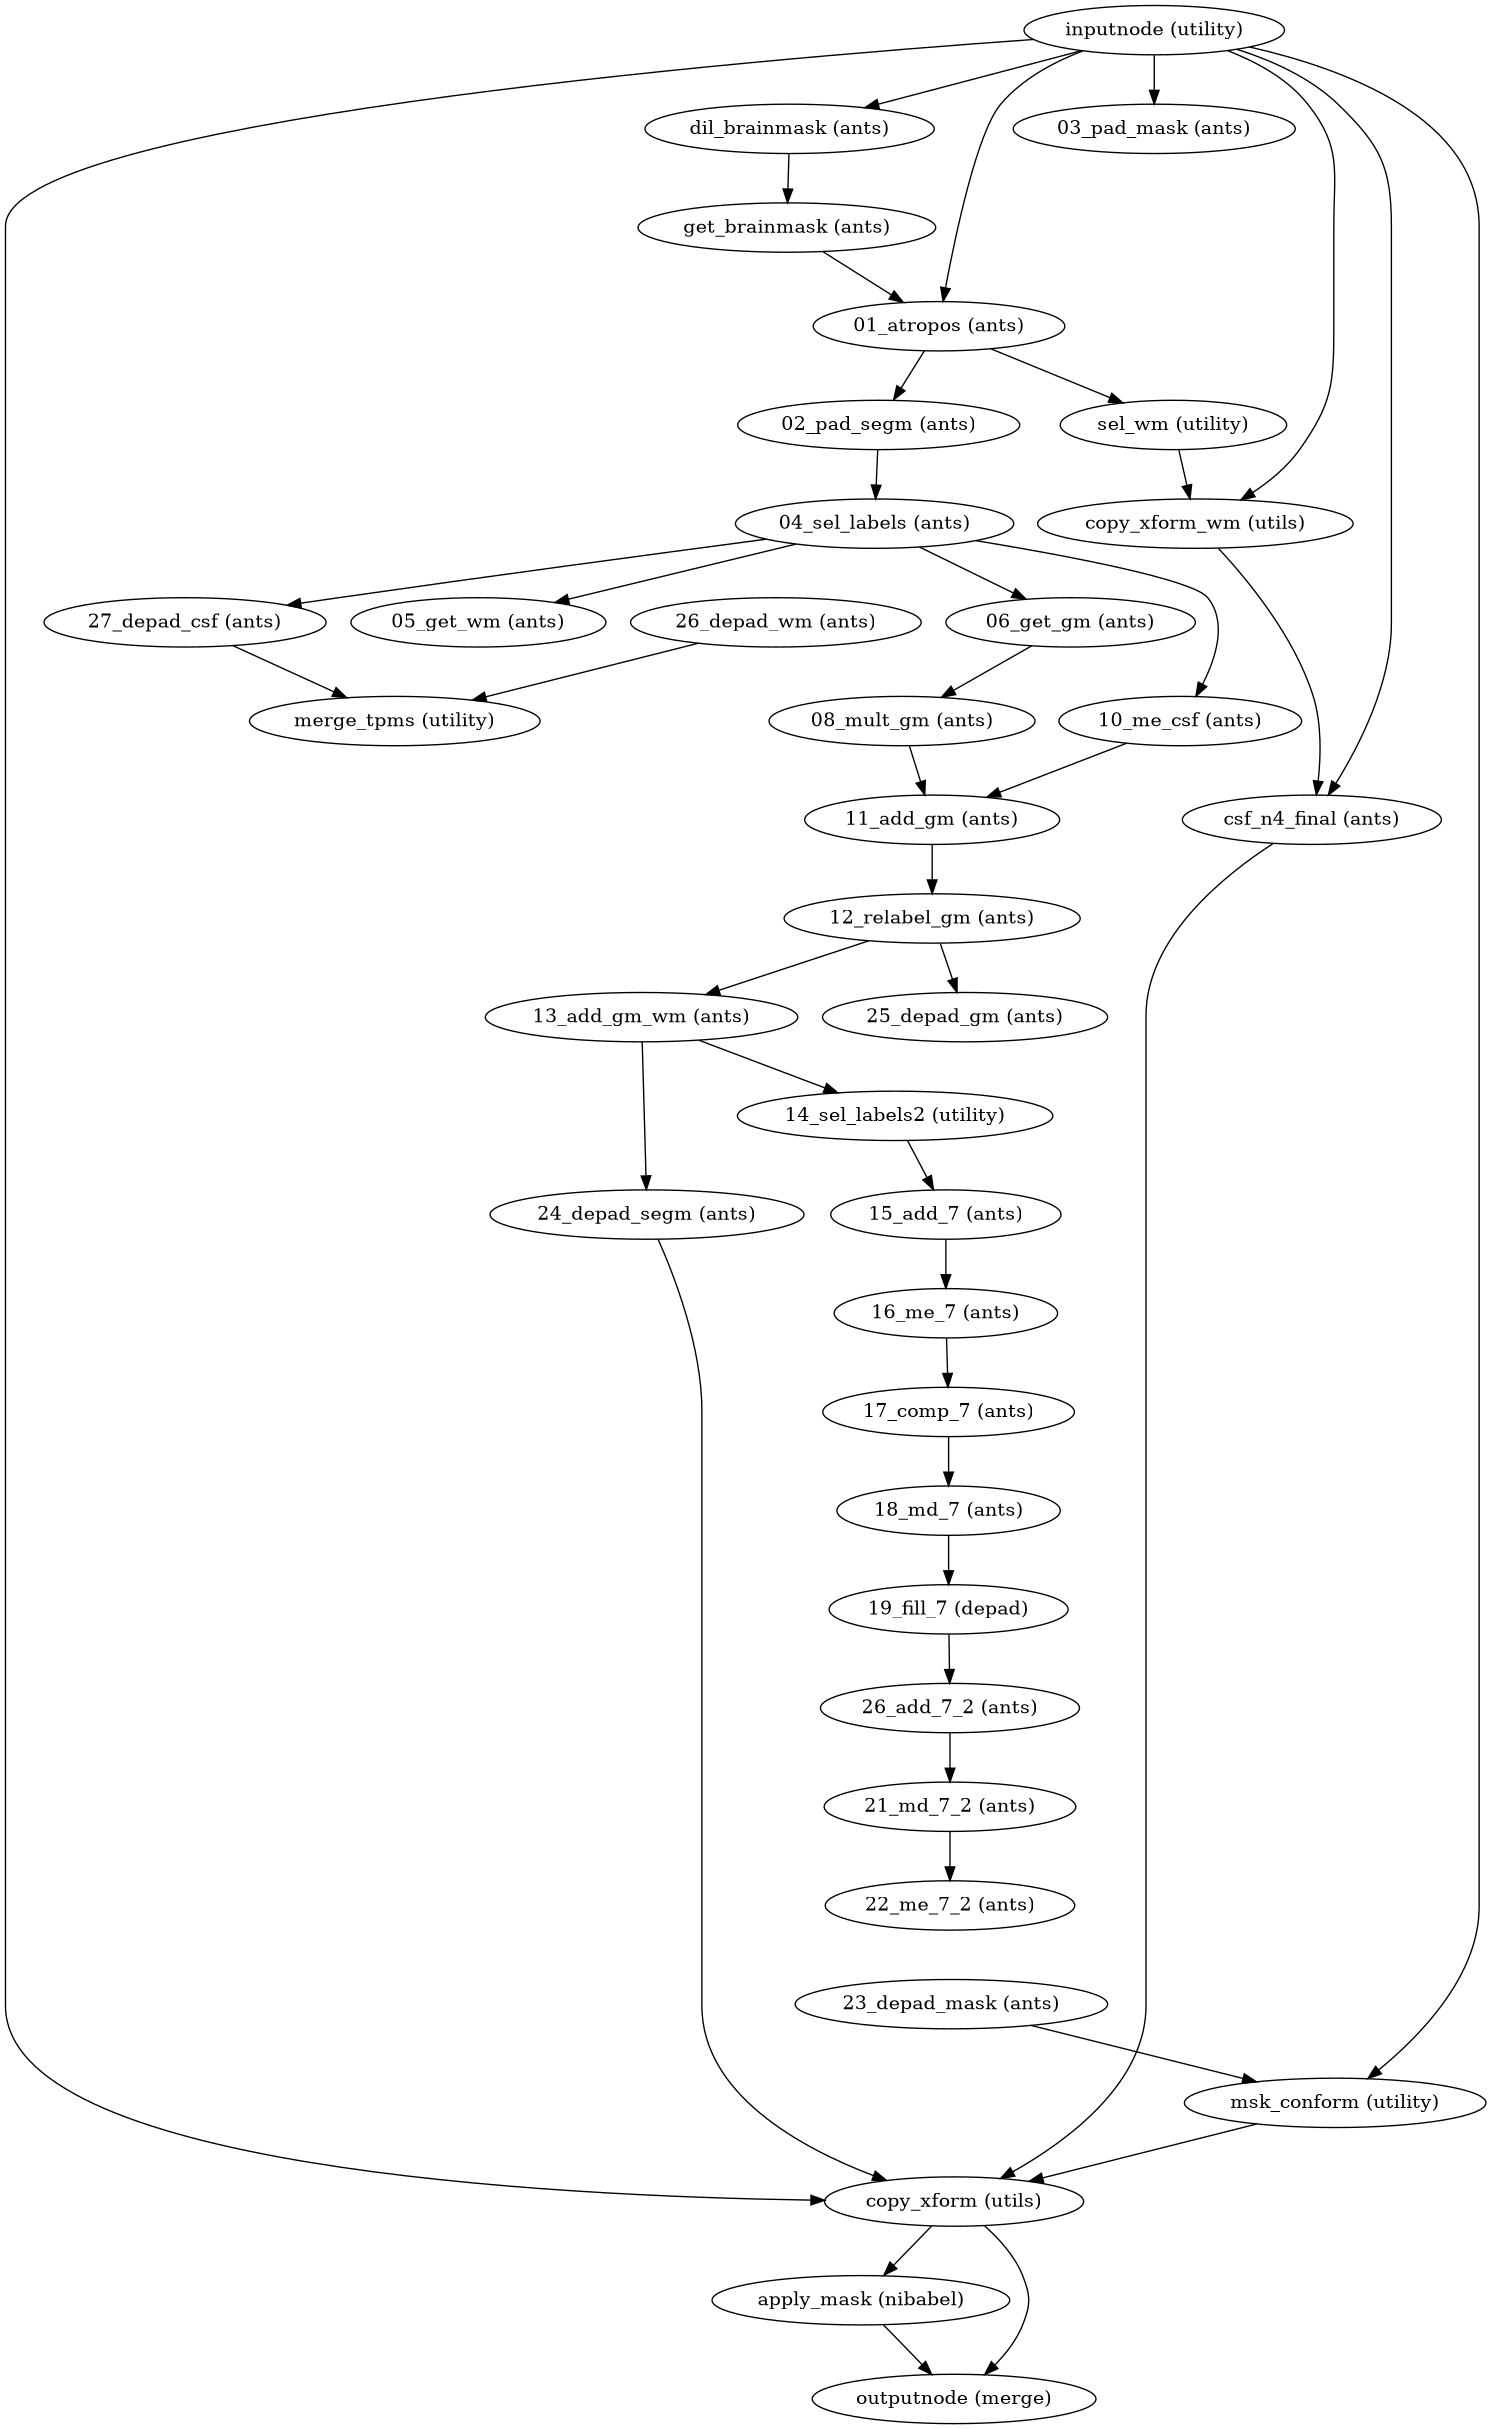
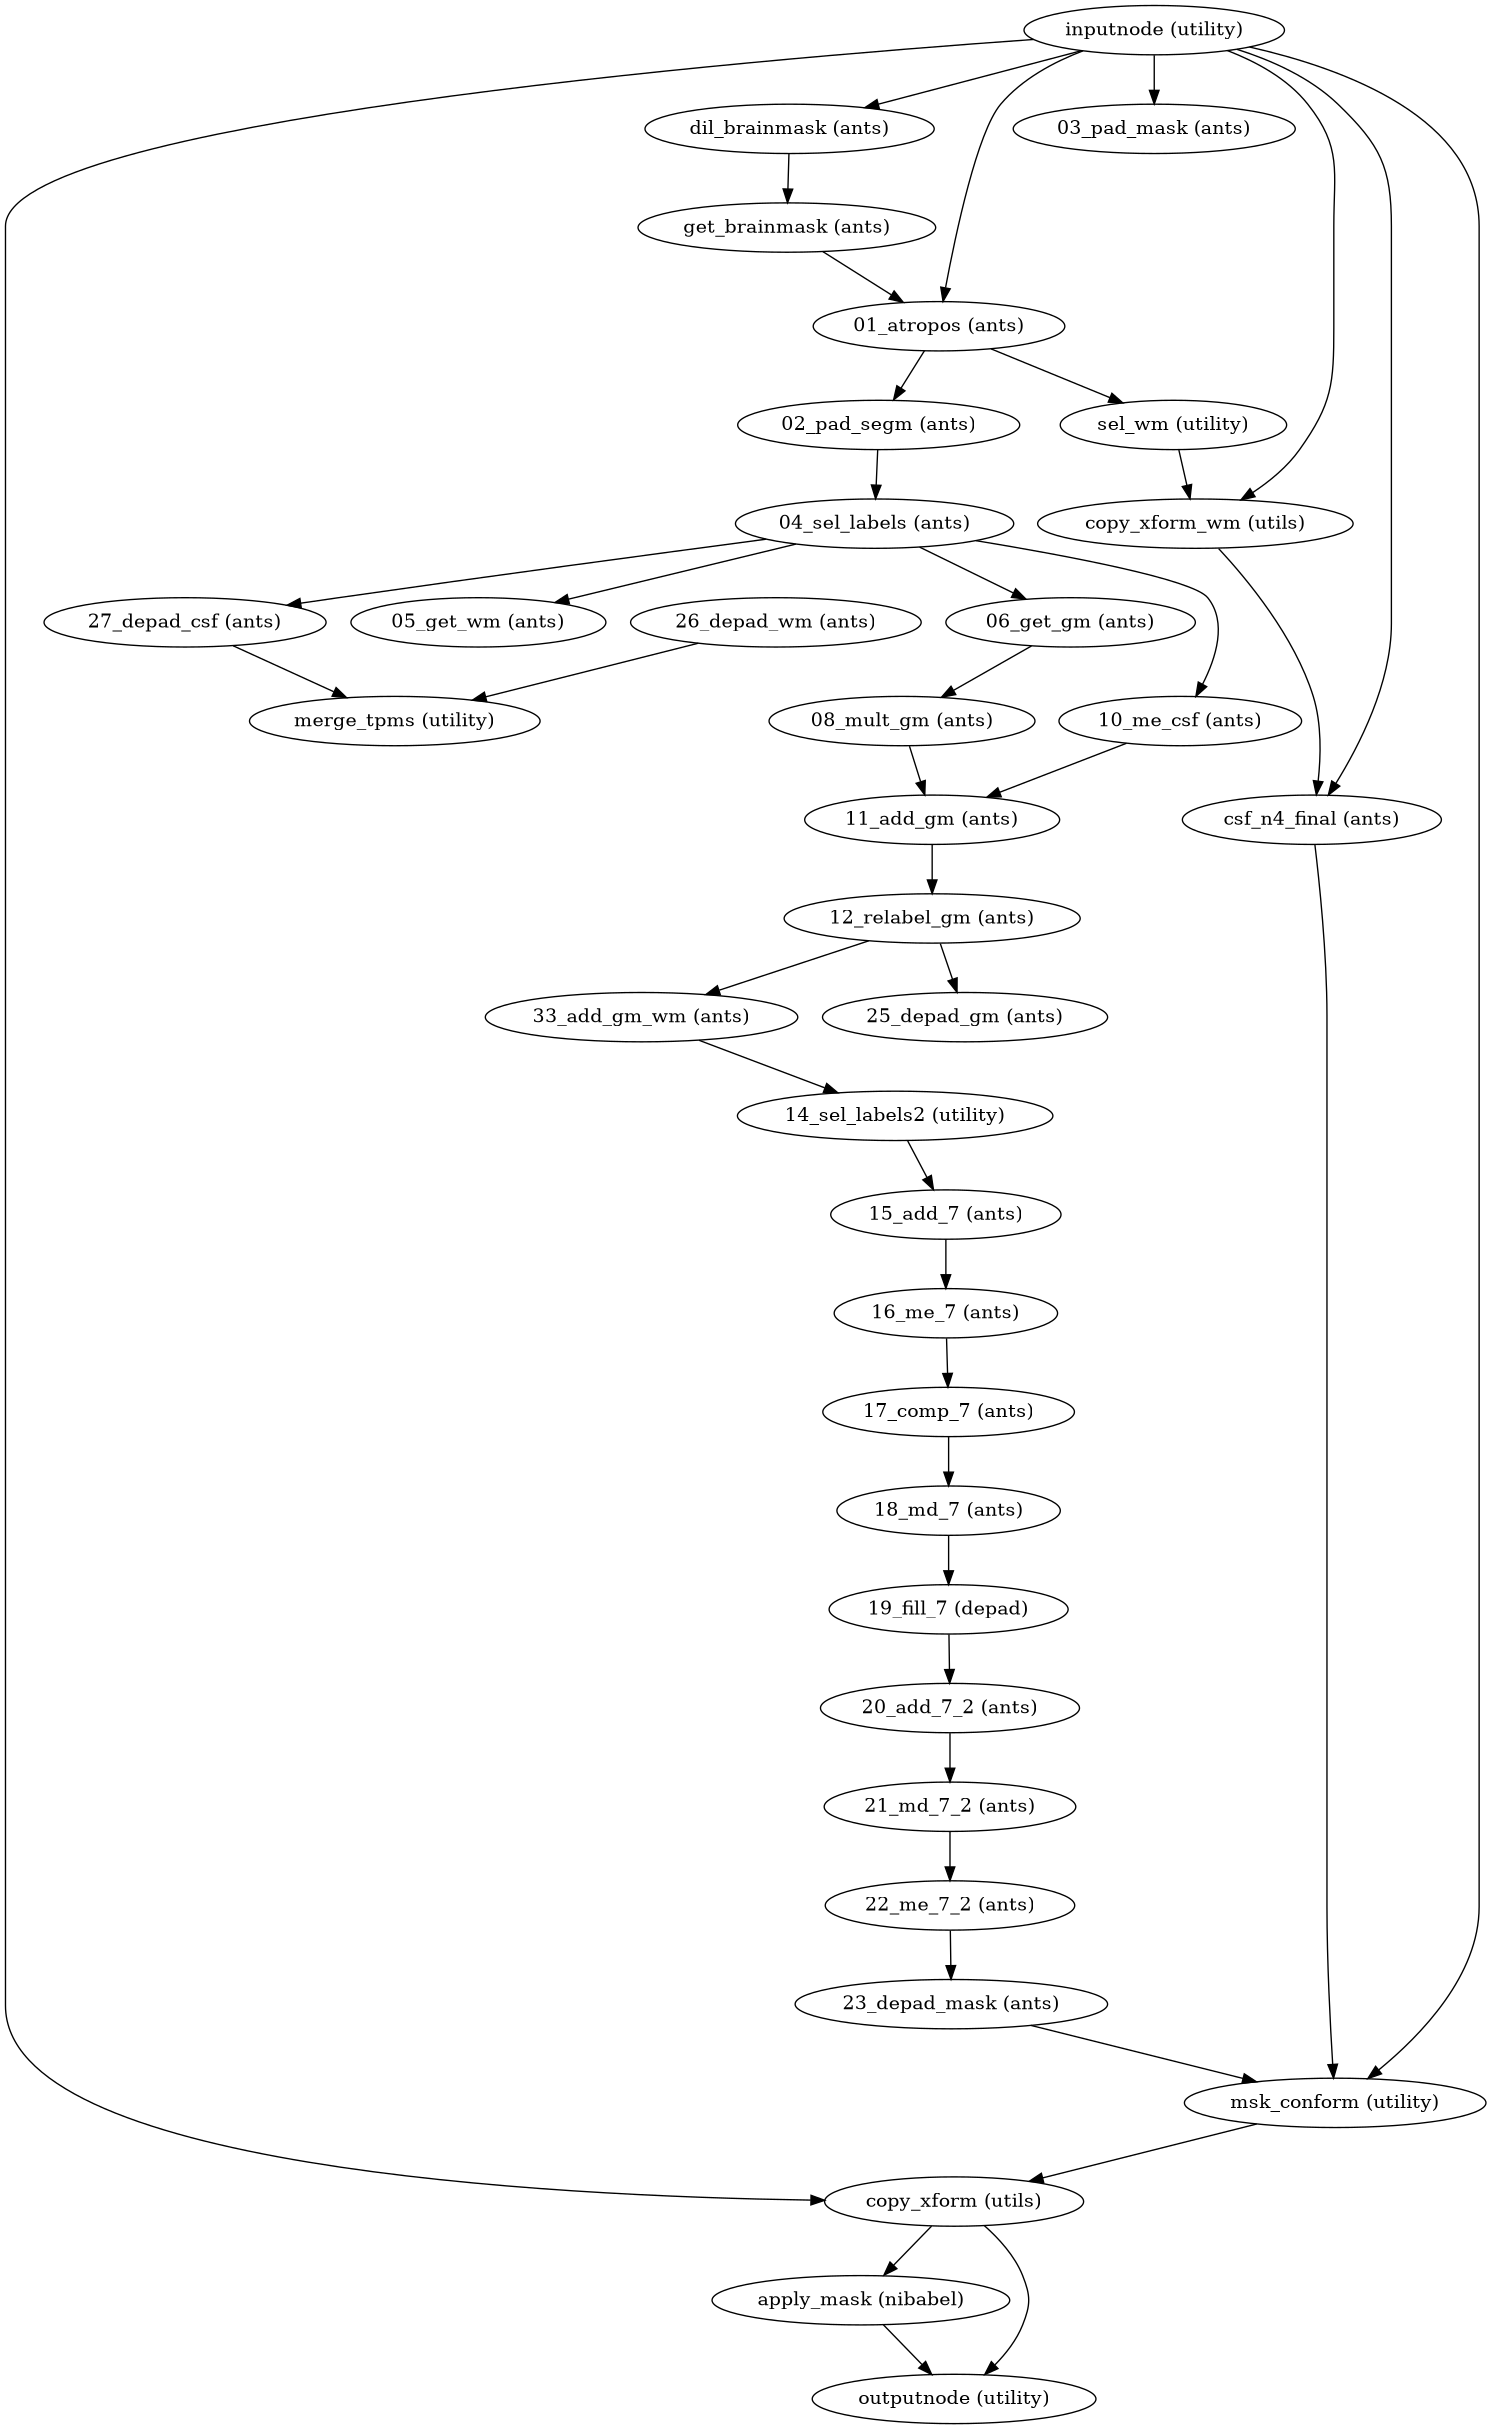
(642, 1017) -> (642, 1017)
(647, 1215) -> none
(1146, 1511) -> (1327, 1454)
(950, 1708) -> (950, 1708)
none -> (951, 1948)
(954, 2399) -> (954, 2399)
